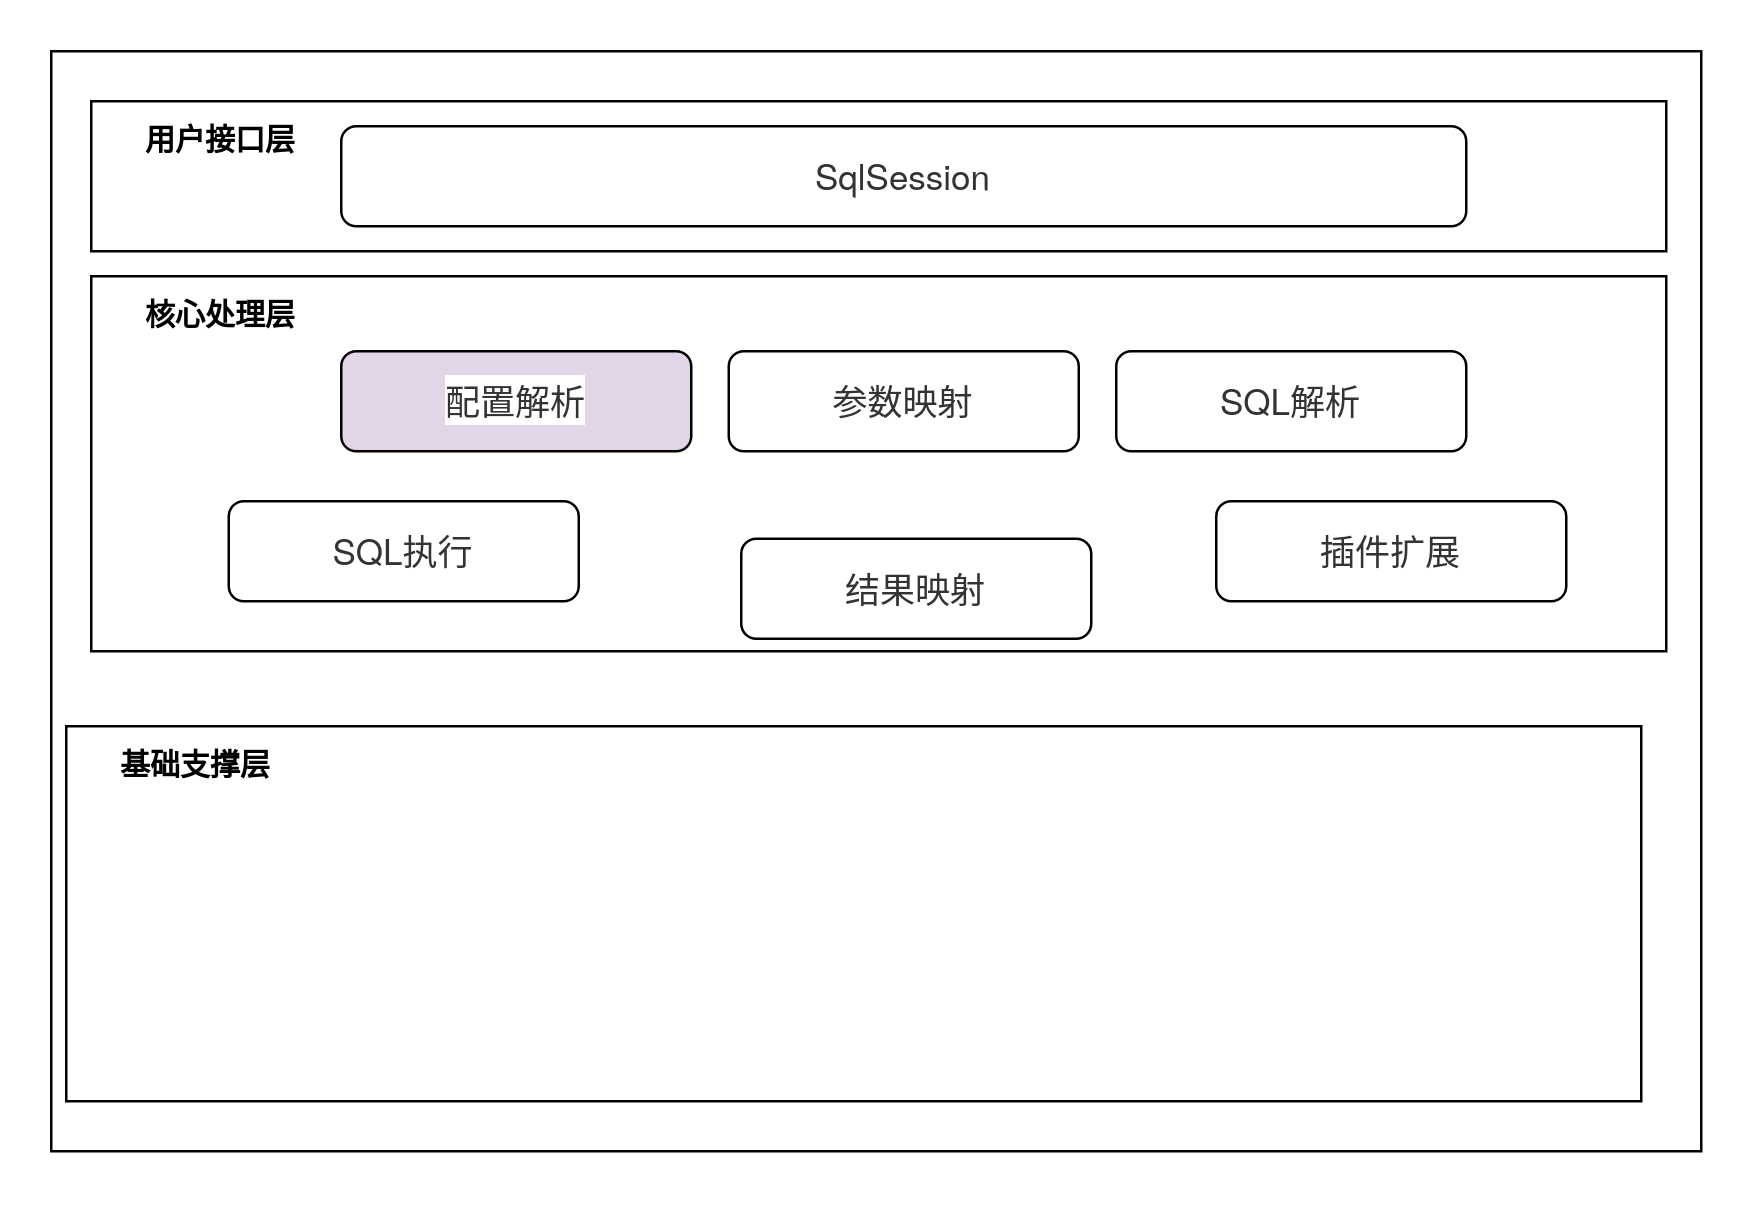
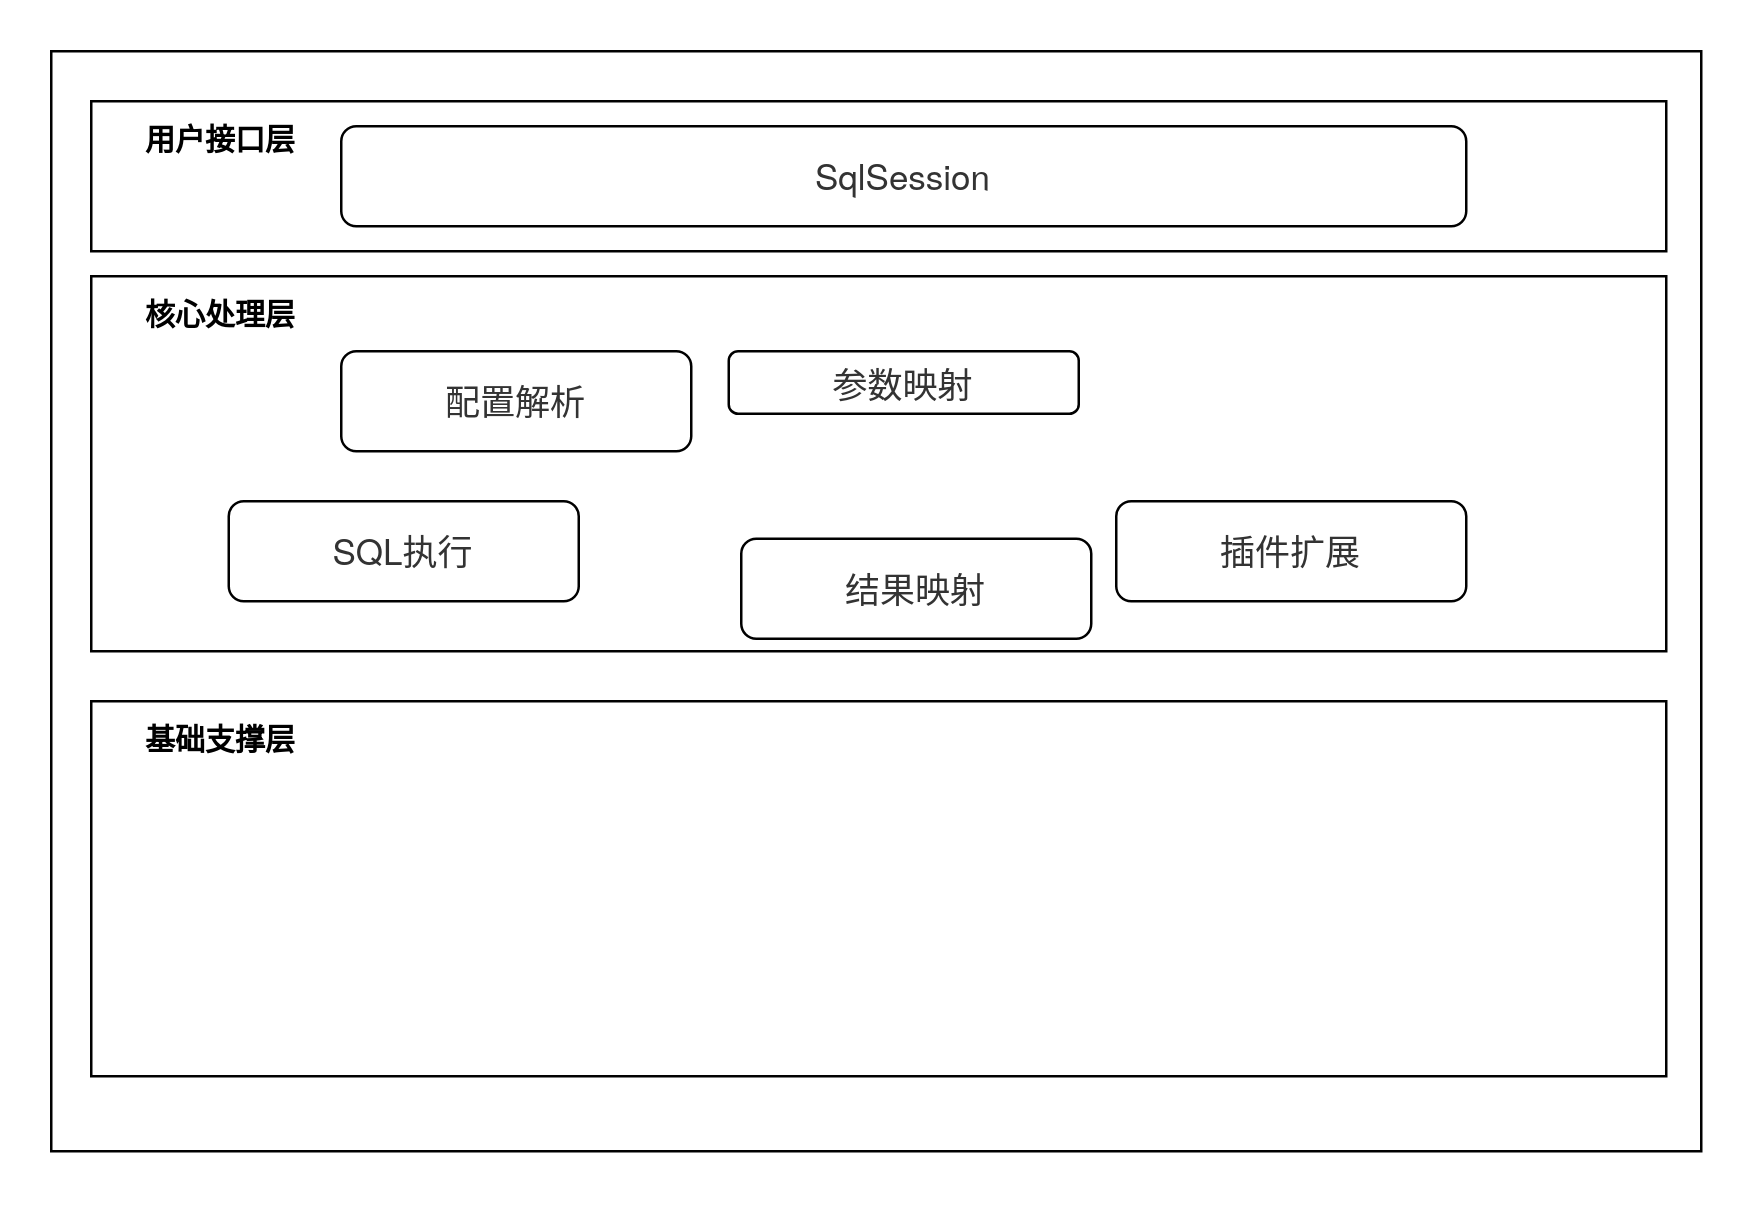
(516, 401) -> (516, 401)
(904, 401) -> (904, 383)
(1291, 401) -> none
(1391, 551) -> (1291, 551)
(854, 914) -> (879, 889)
